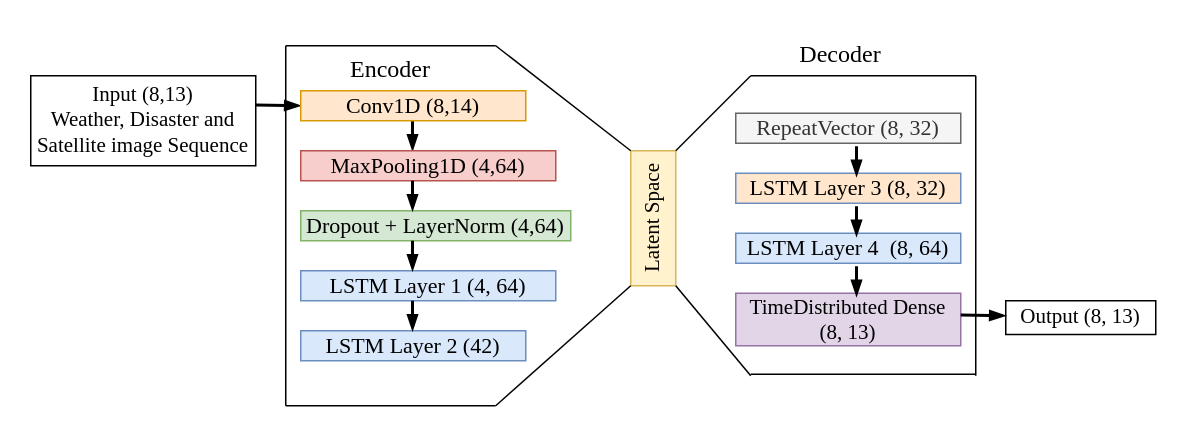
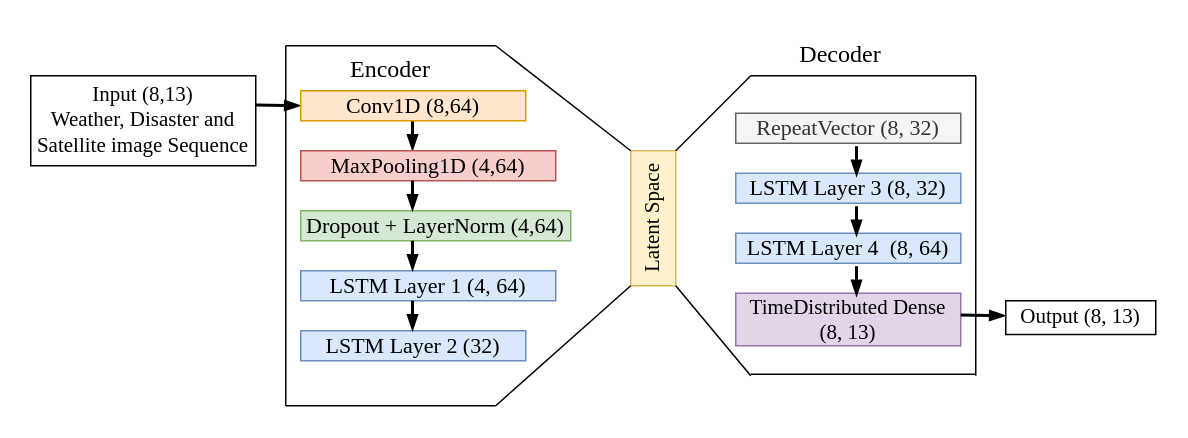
(413, 106) -> (413, 106)
(848, 188) -> (848, 188)
(413, 346) -> (413, 346)
